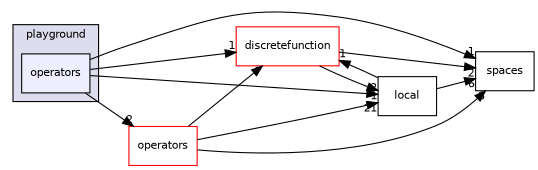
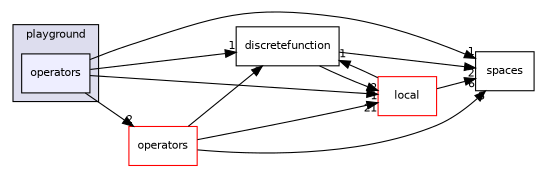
(288, 46) -> (288, 46)
(407, 96) -> (407, 96)
